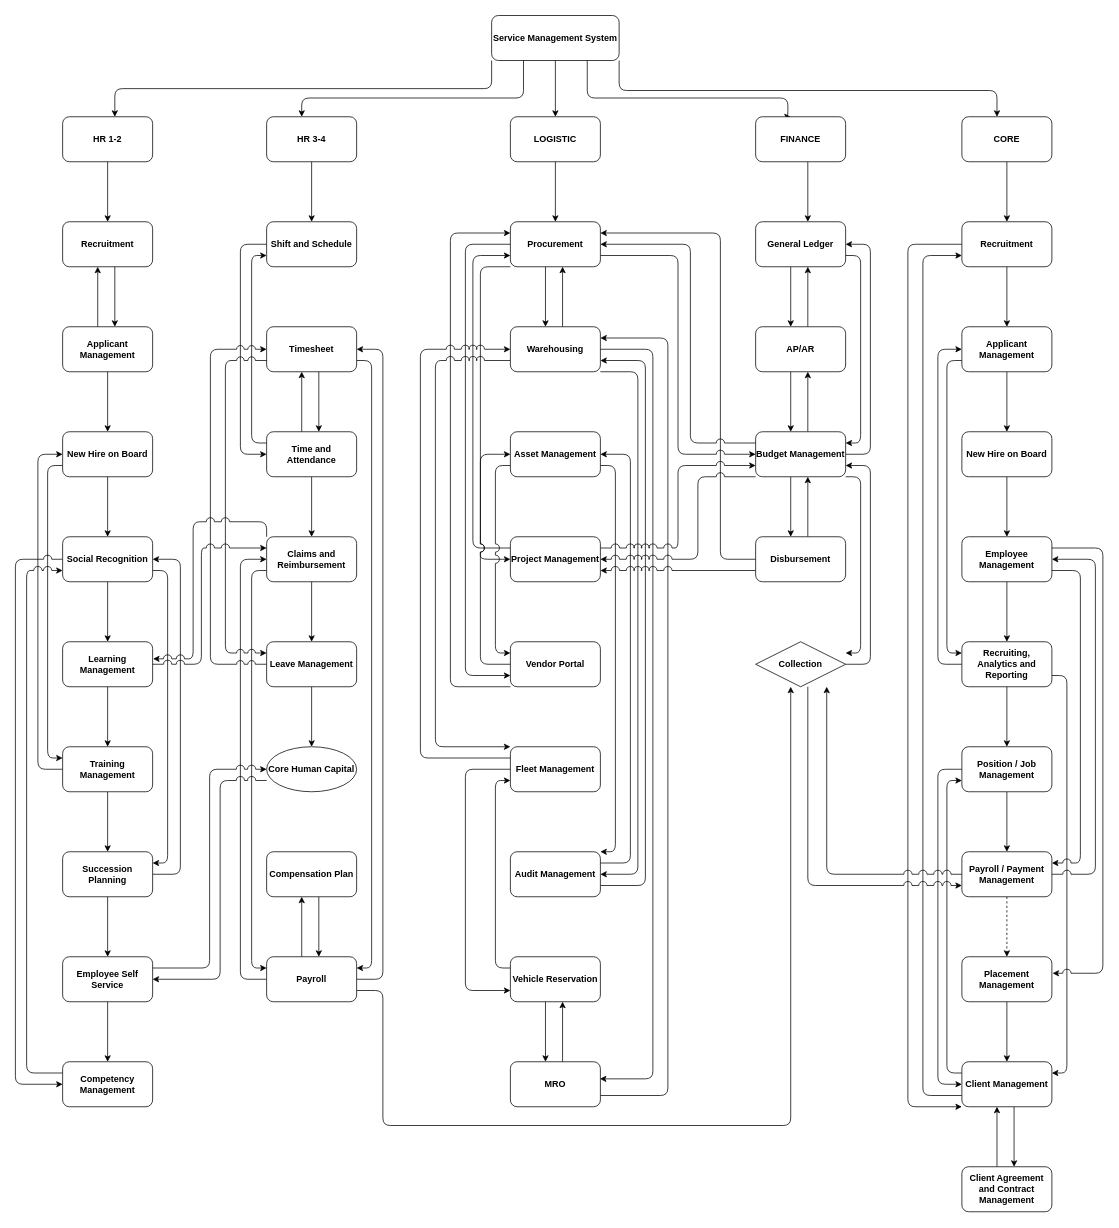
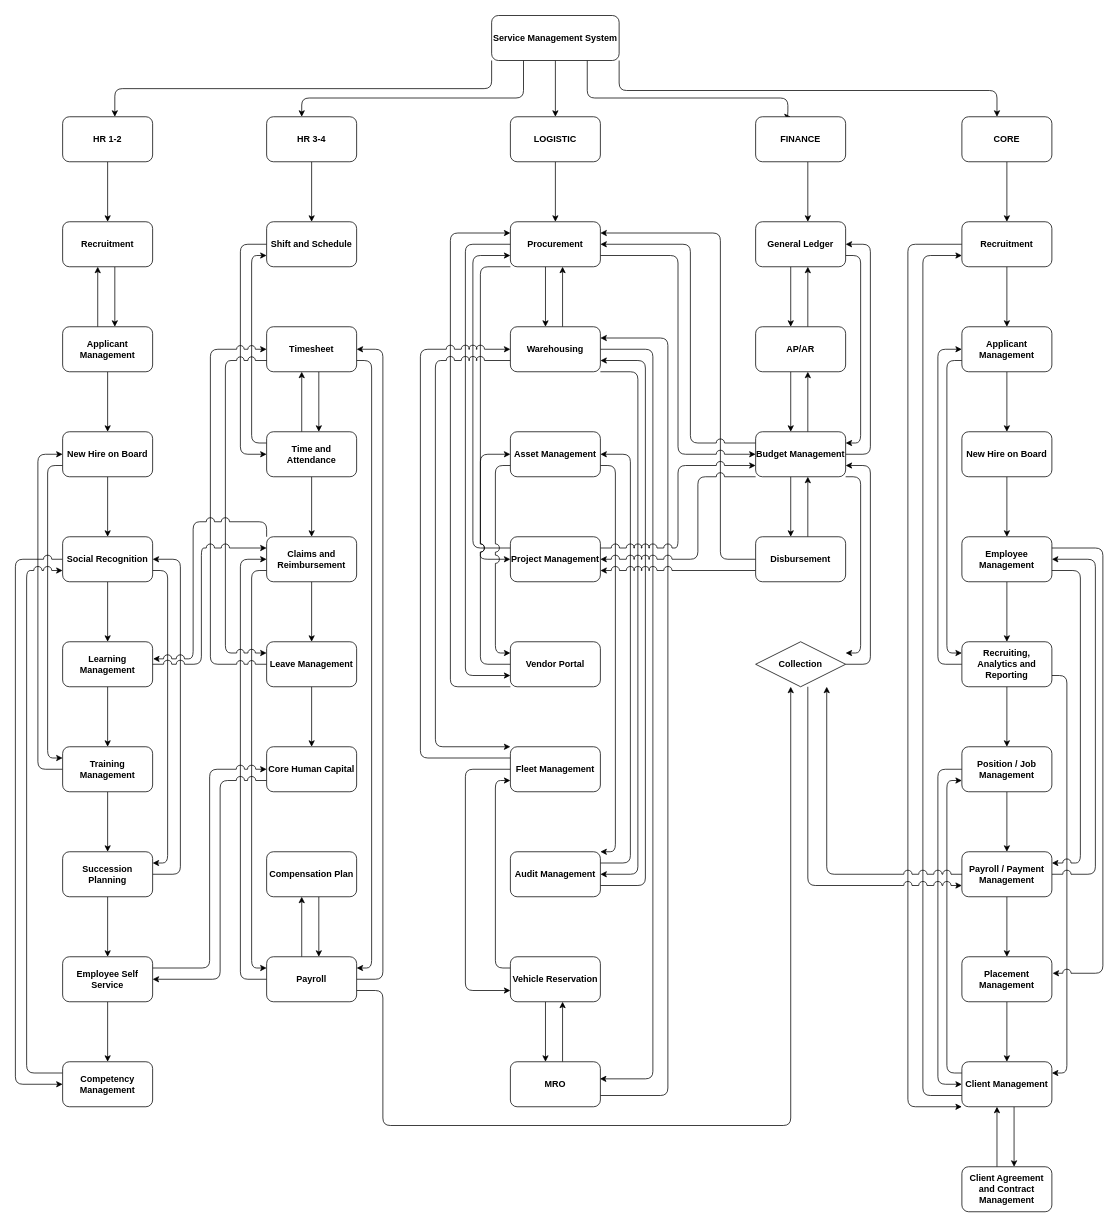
(312, 769) -> (312, 769)
(1007, 924) -> (1007, 924)
